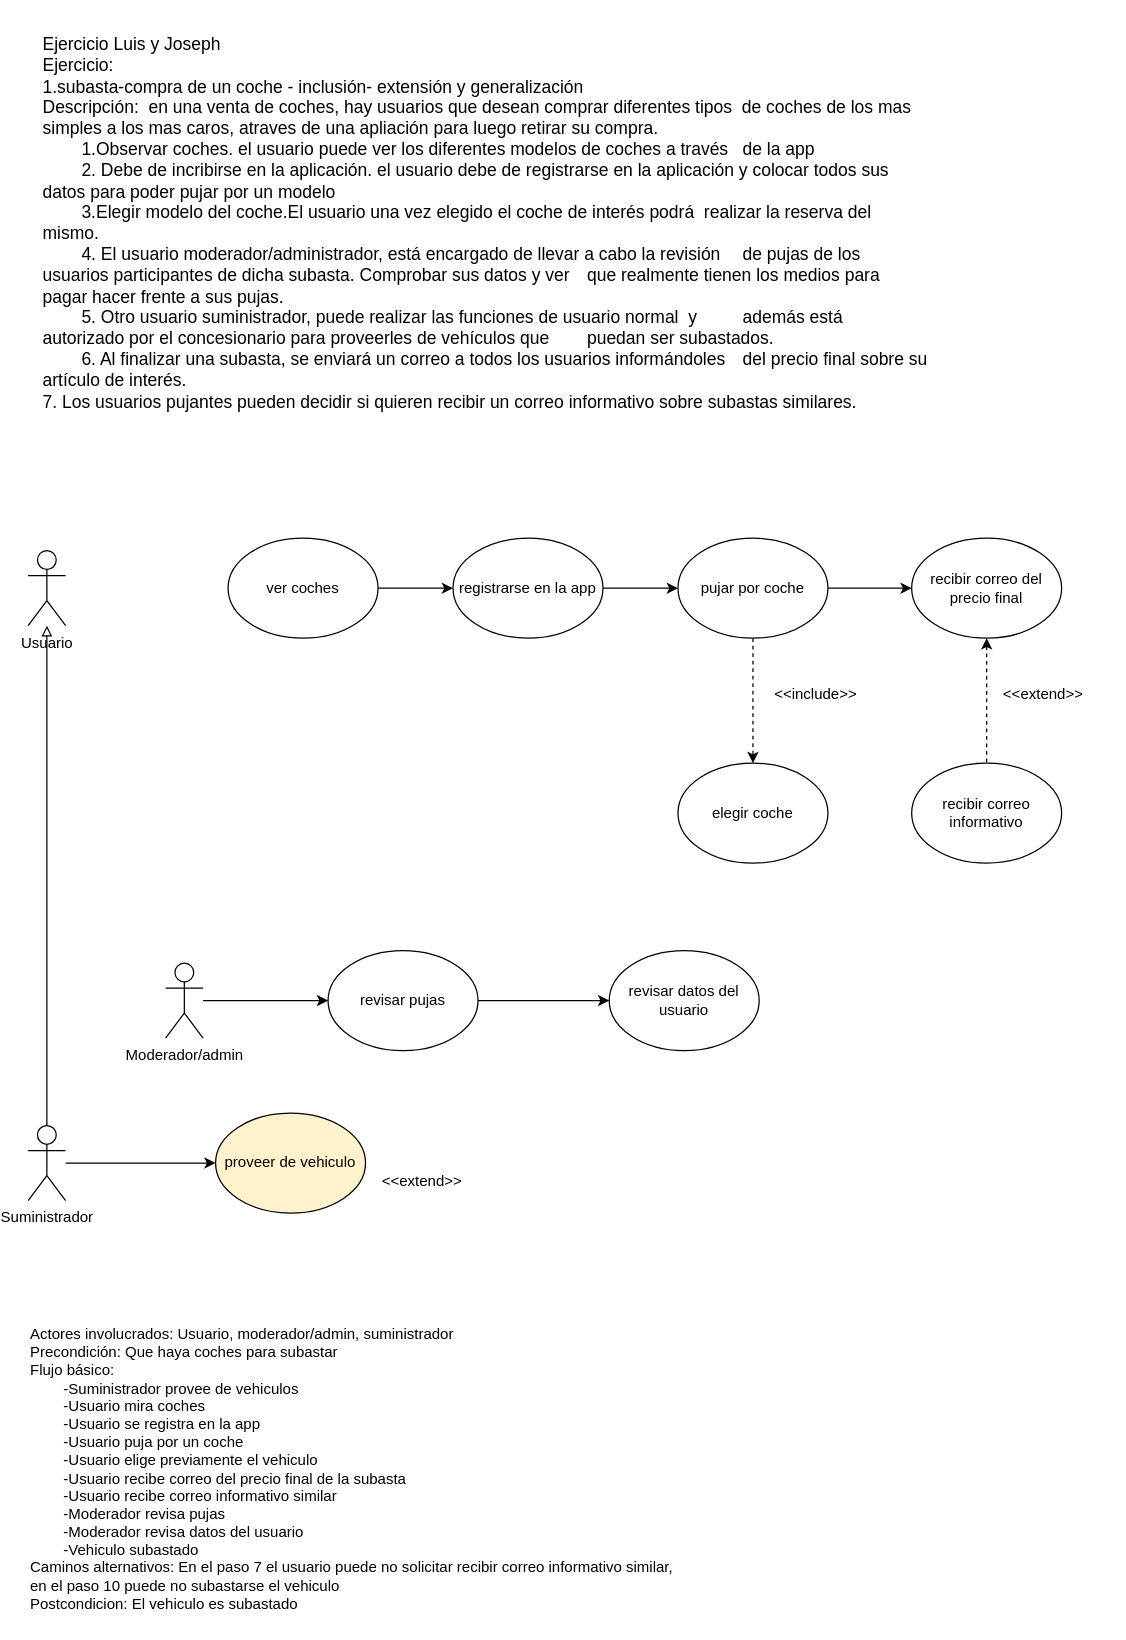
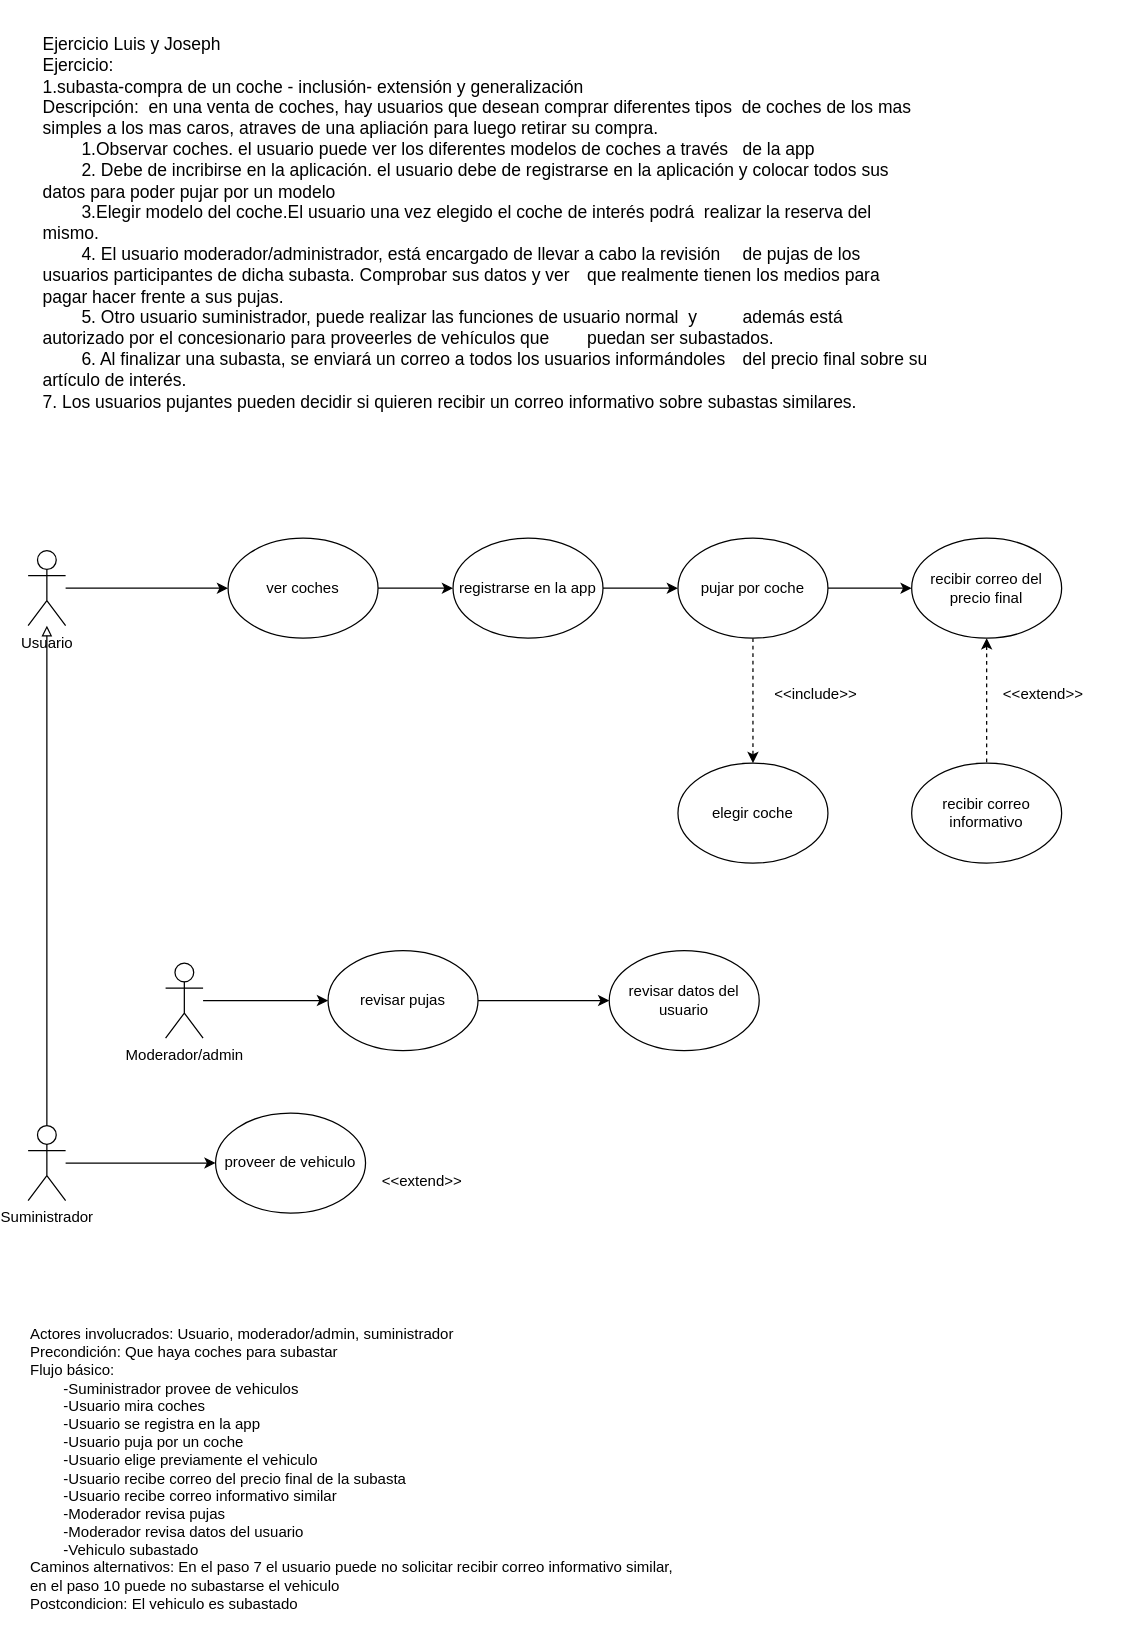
none -> (143, 588)
(291, 1163) -> (291, 1163)
